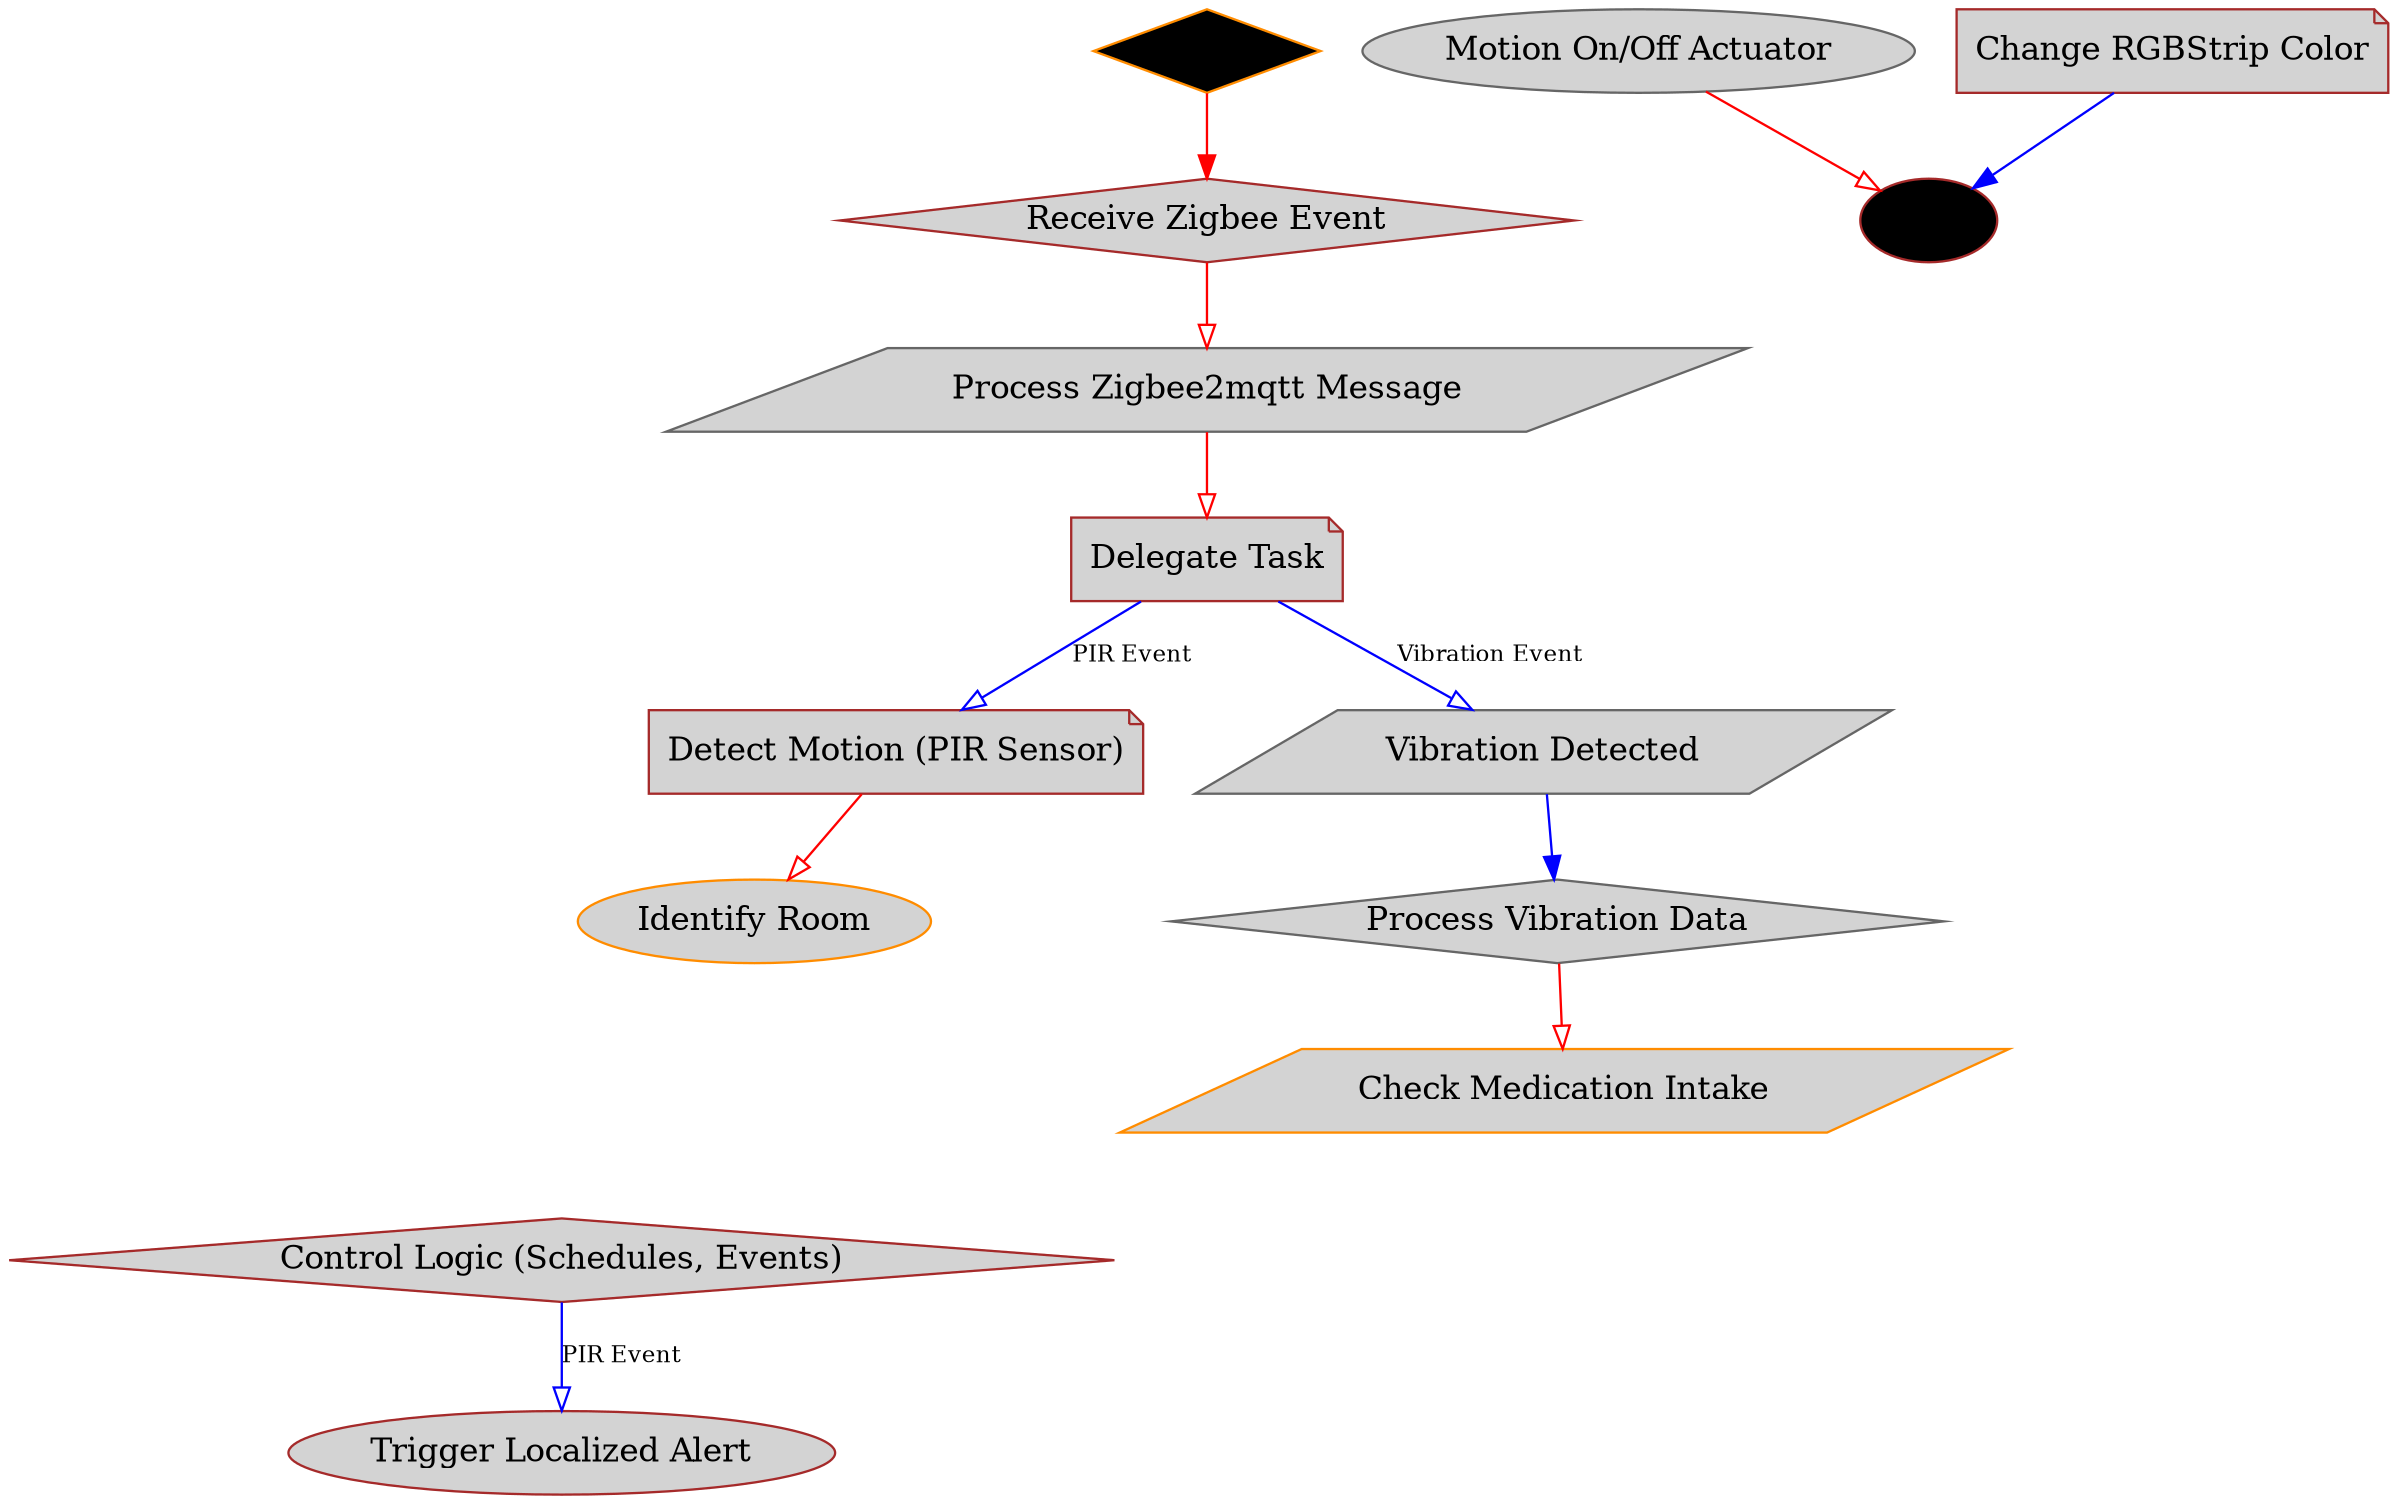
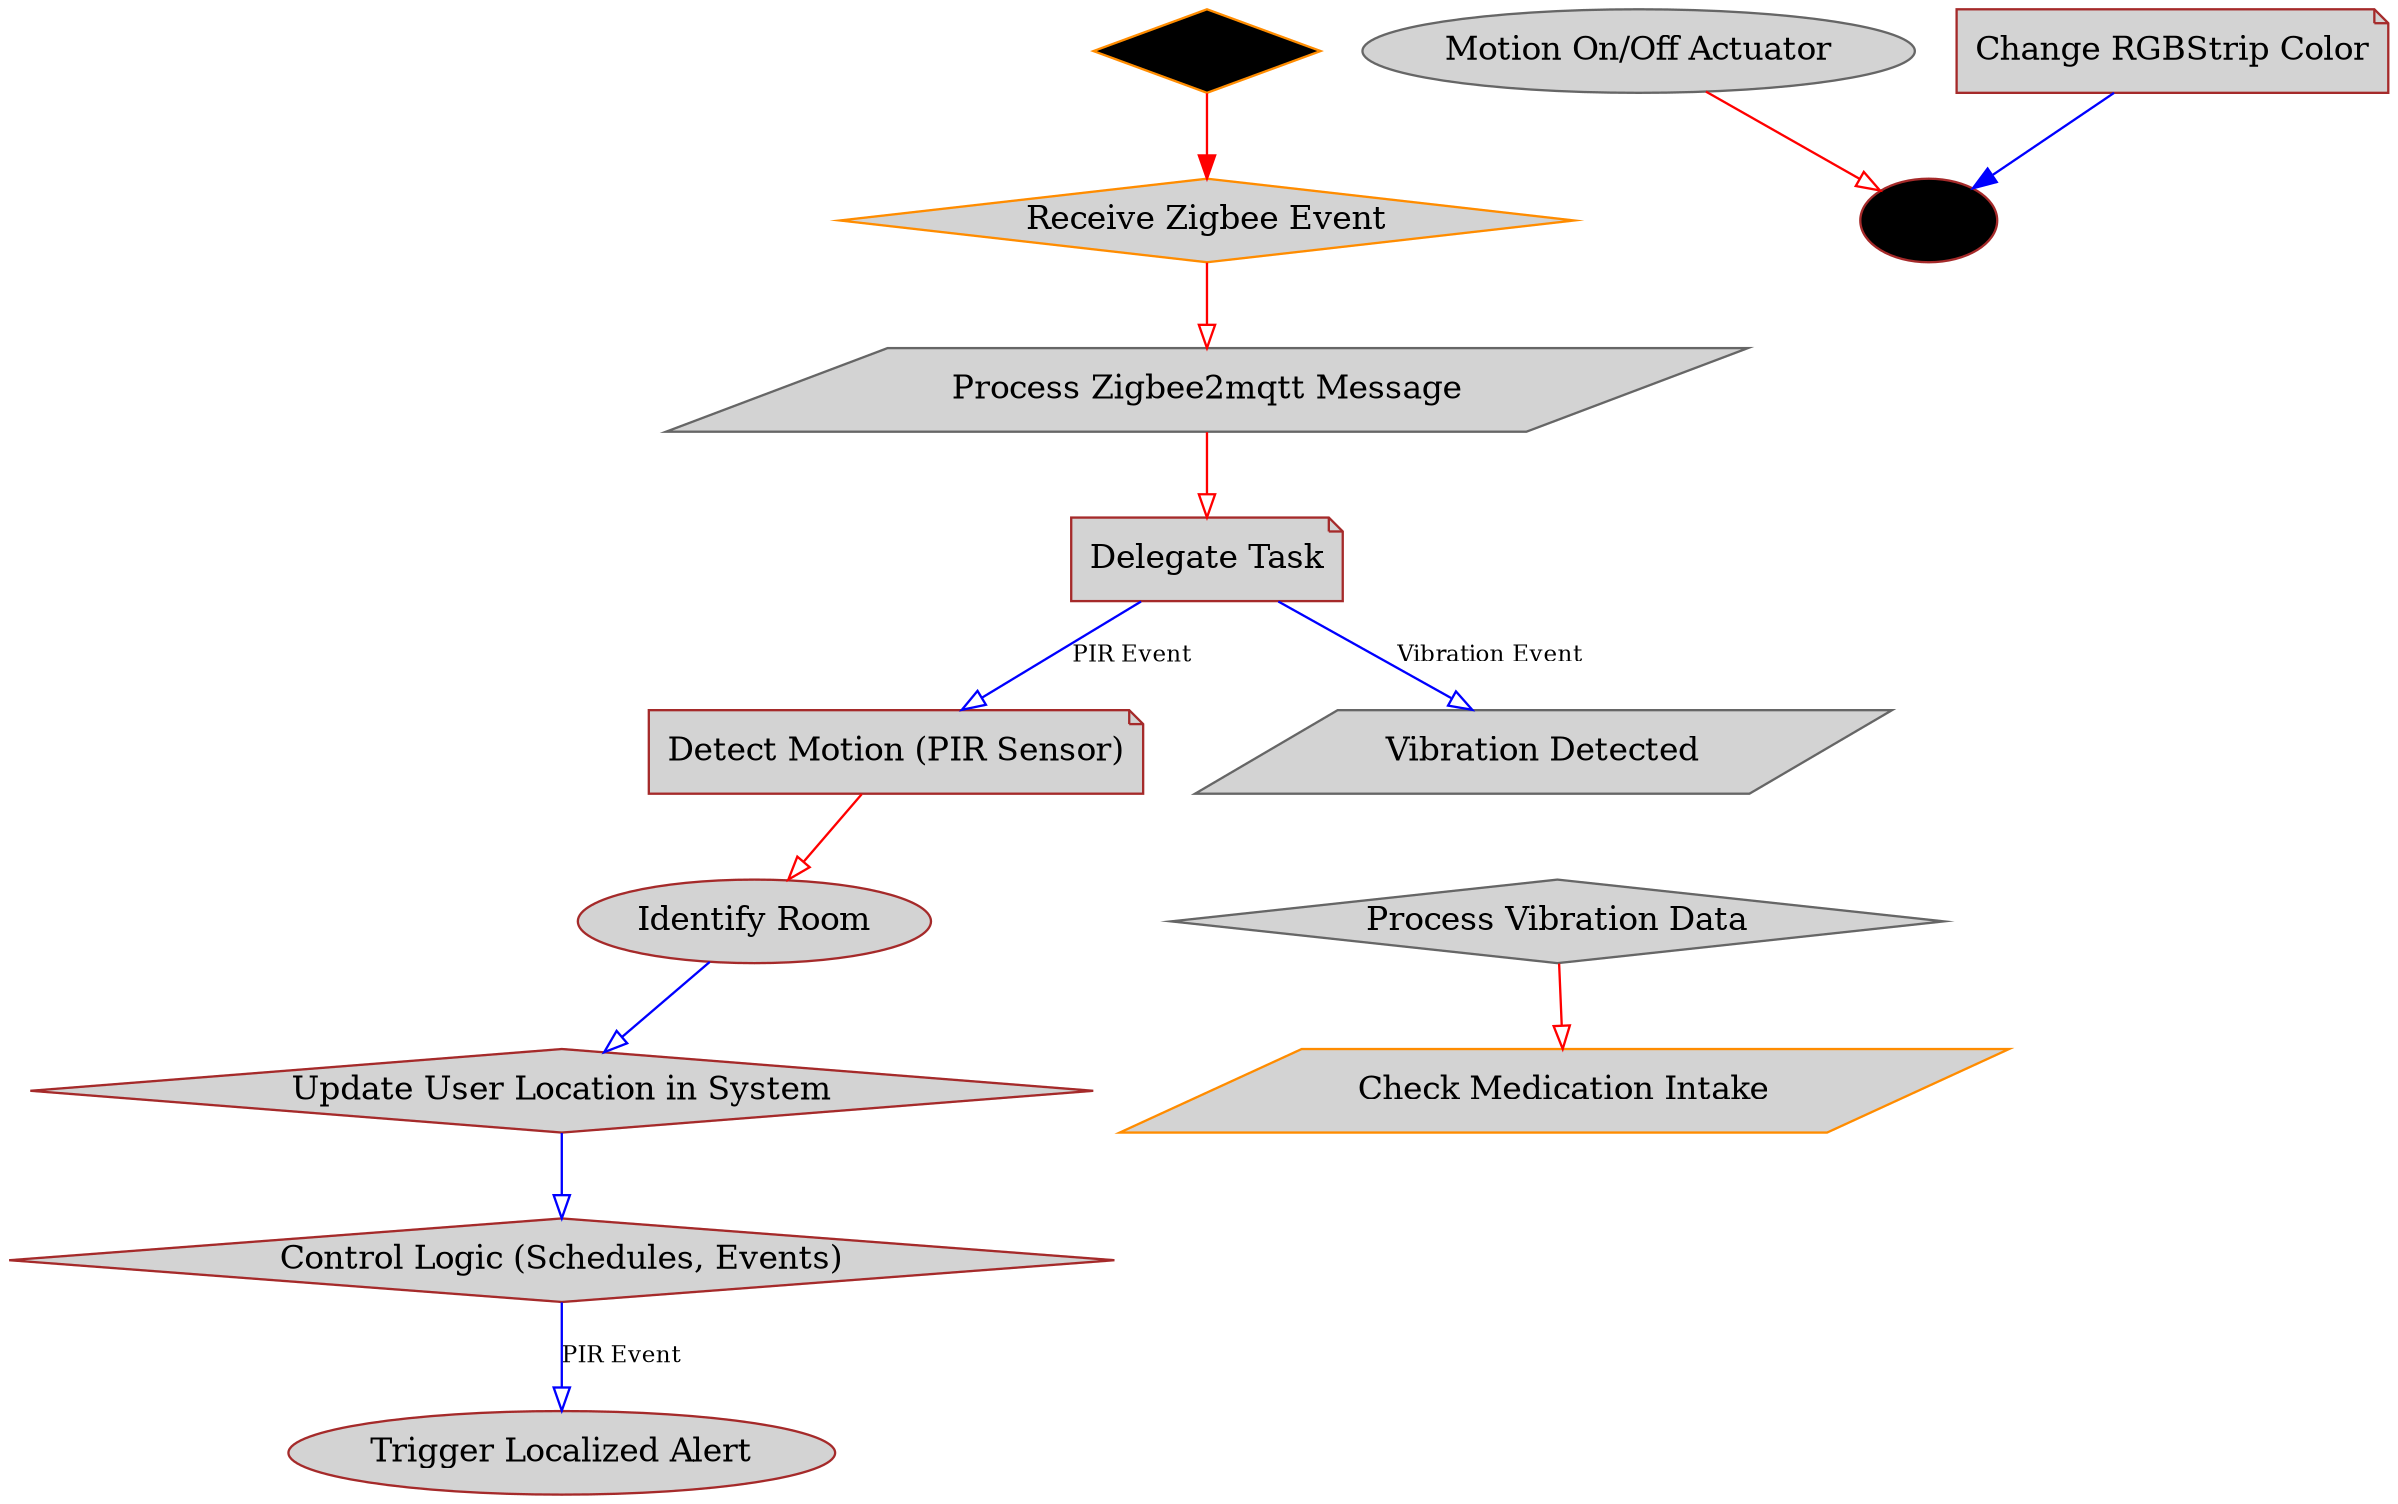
(1207, 220) -> (1207, 220)
(1549, 825) -> none
(754, 921) -> (754, 921)
none -> (562, 1091)
